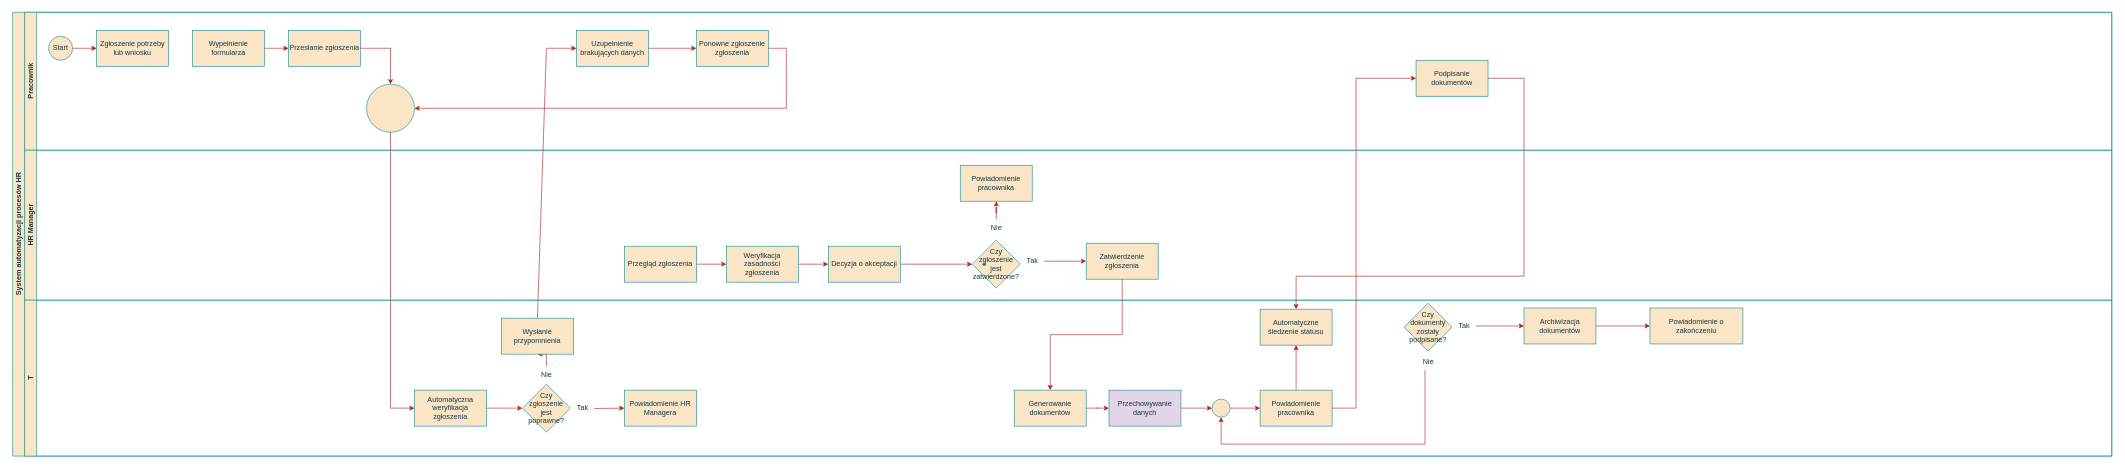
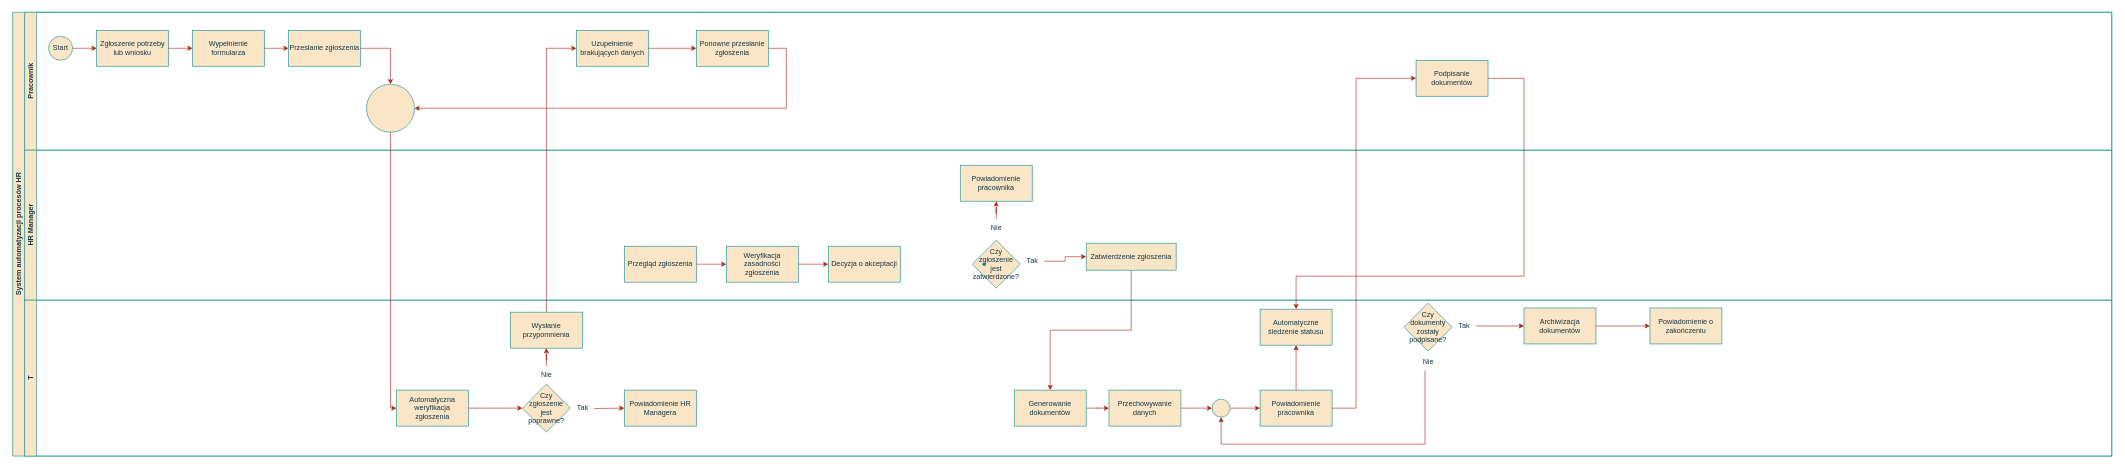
none -> (187, 48)
(732, 48) -> (732, 48)
(1122, 261) -> (1131, 257)
(966, 264) -> none
(1697, 326) -> (1686, 326)
(537, 336) -> (546, 330)
(450, 408) -> (432, 408)
(1145, 408) -> (1145, 408)
